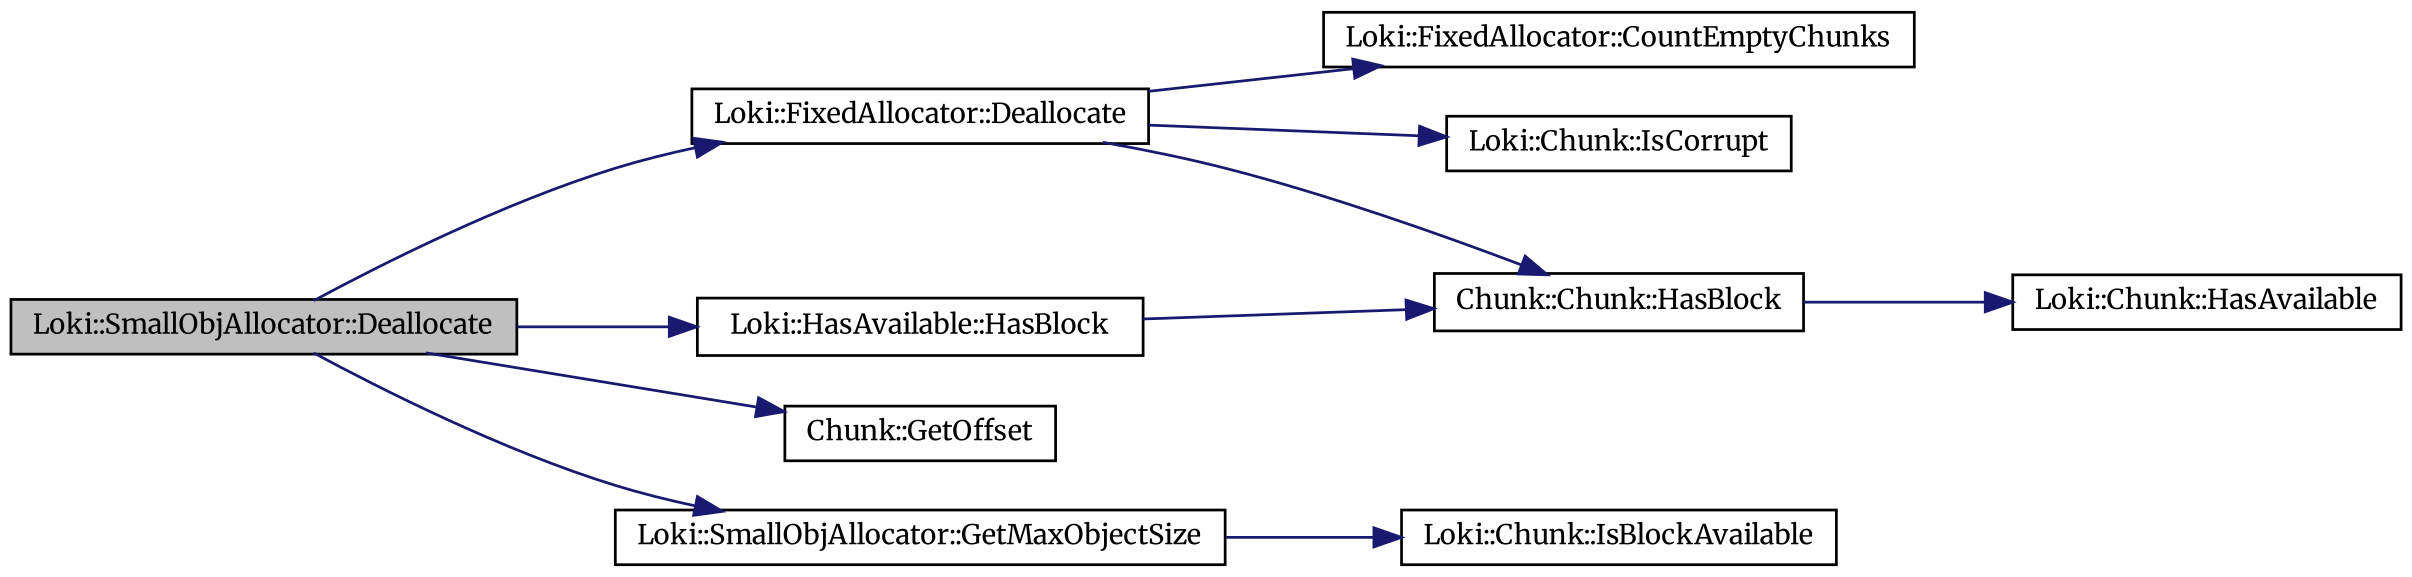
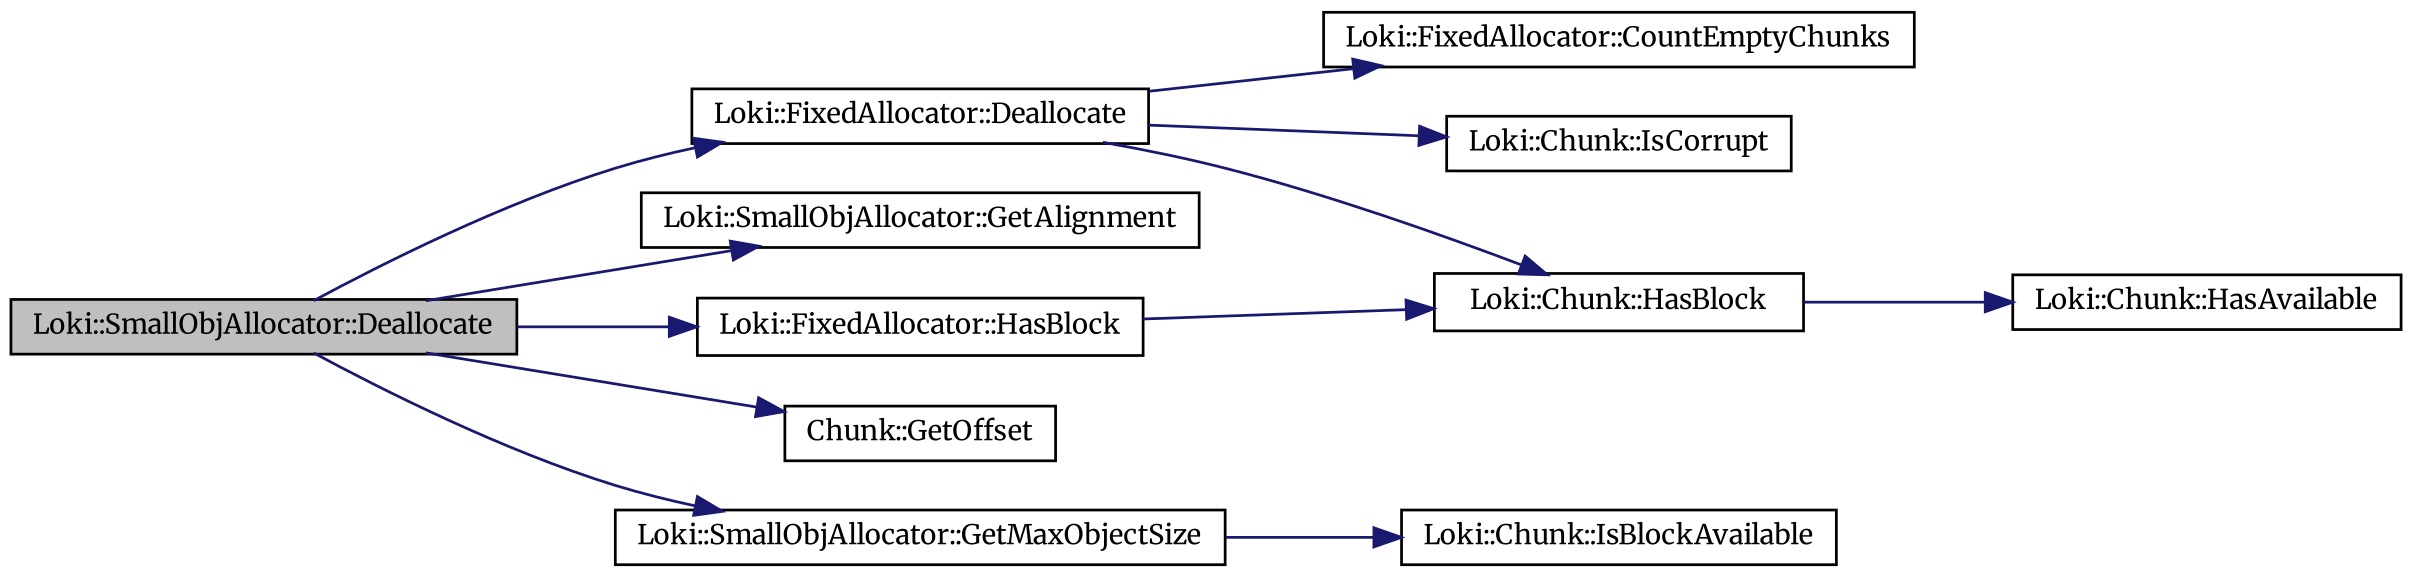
none -> (920, 220)
(1619, 302) -> (1619, 302)
(920, 327) -> (920, 327)
